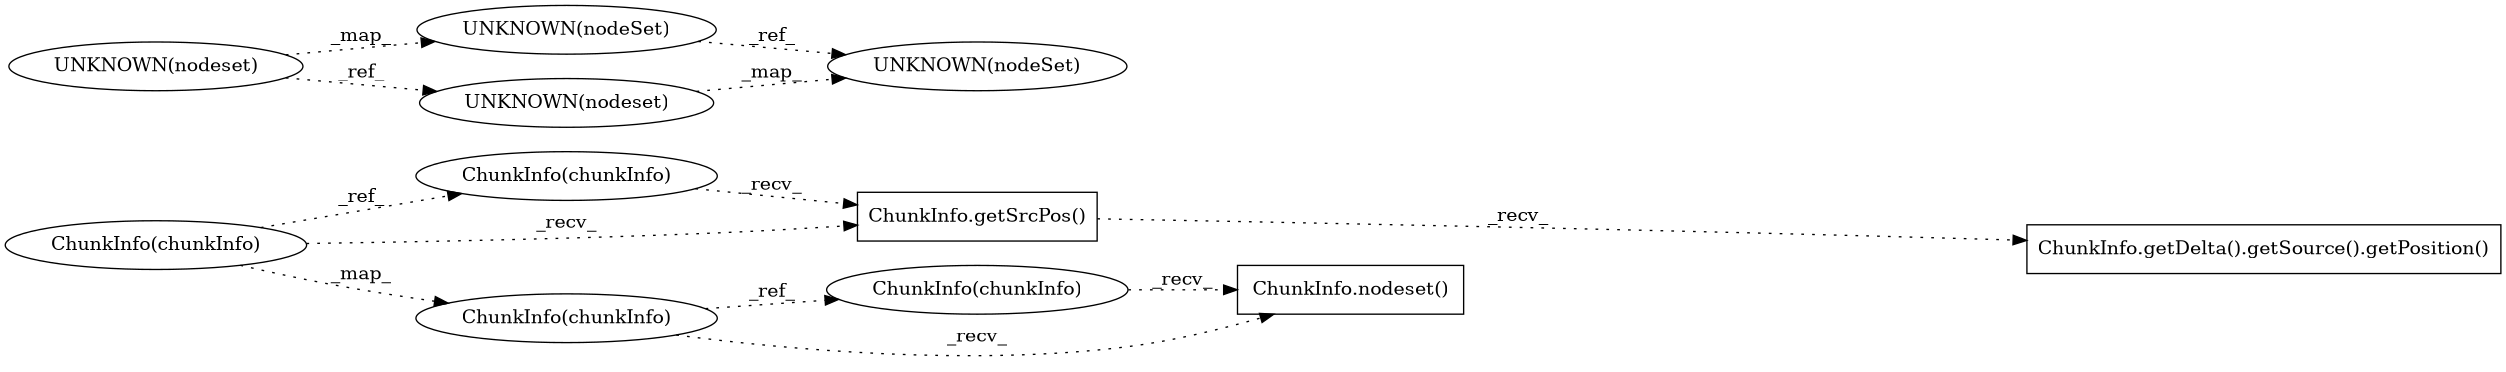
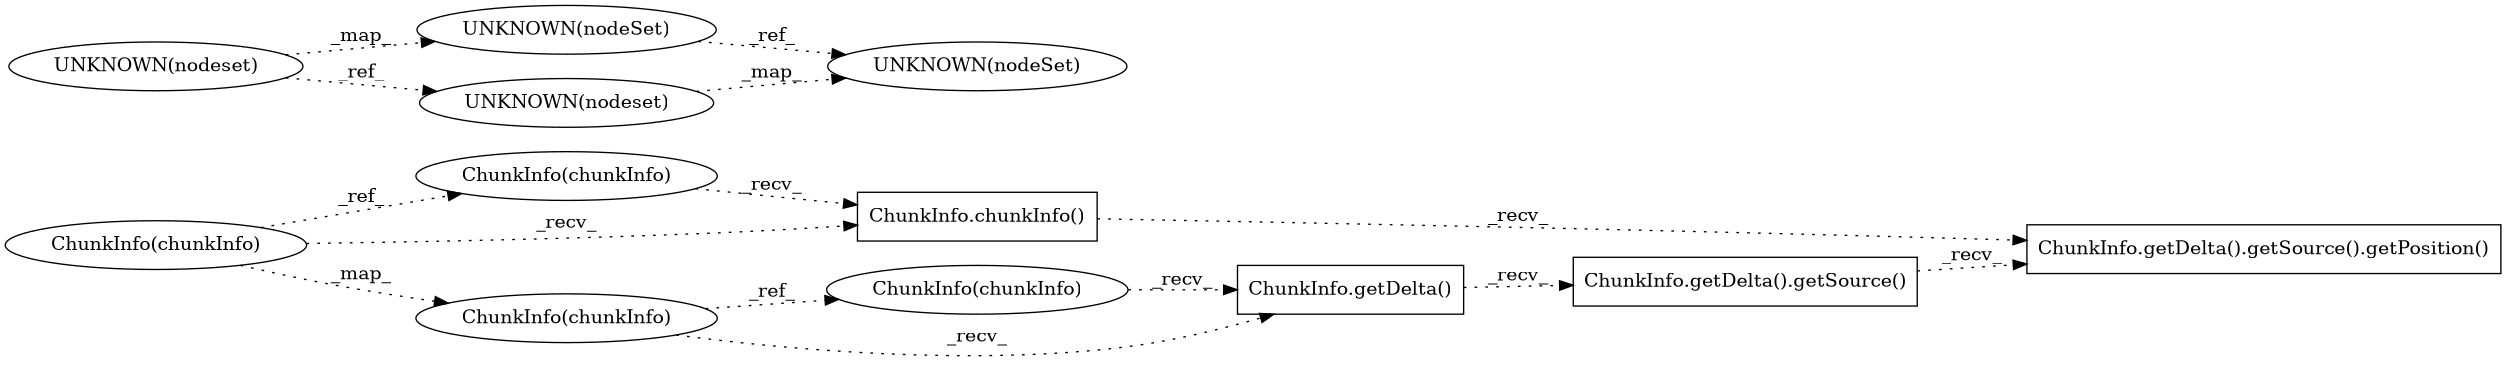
(977, 217) -> (977, 217)
none -> (1745, 282)
(1351, 290) -> (1351, 290)
